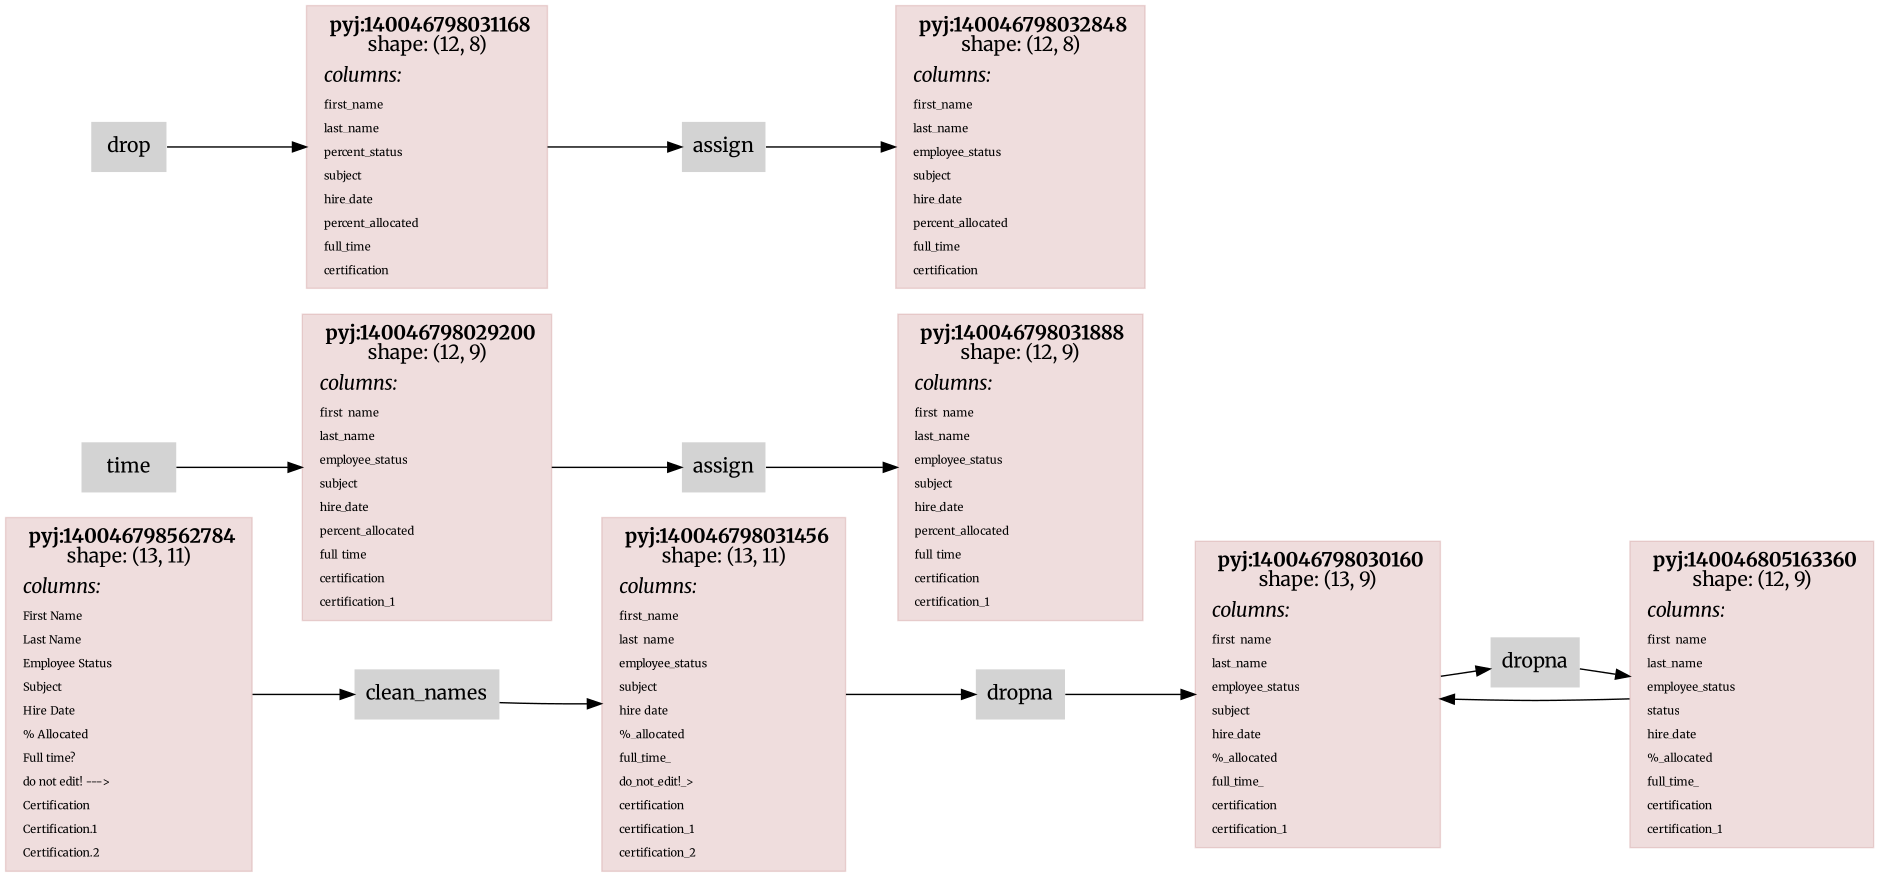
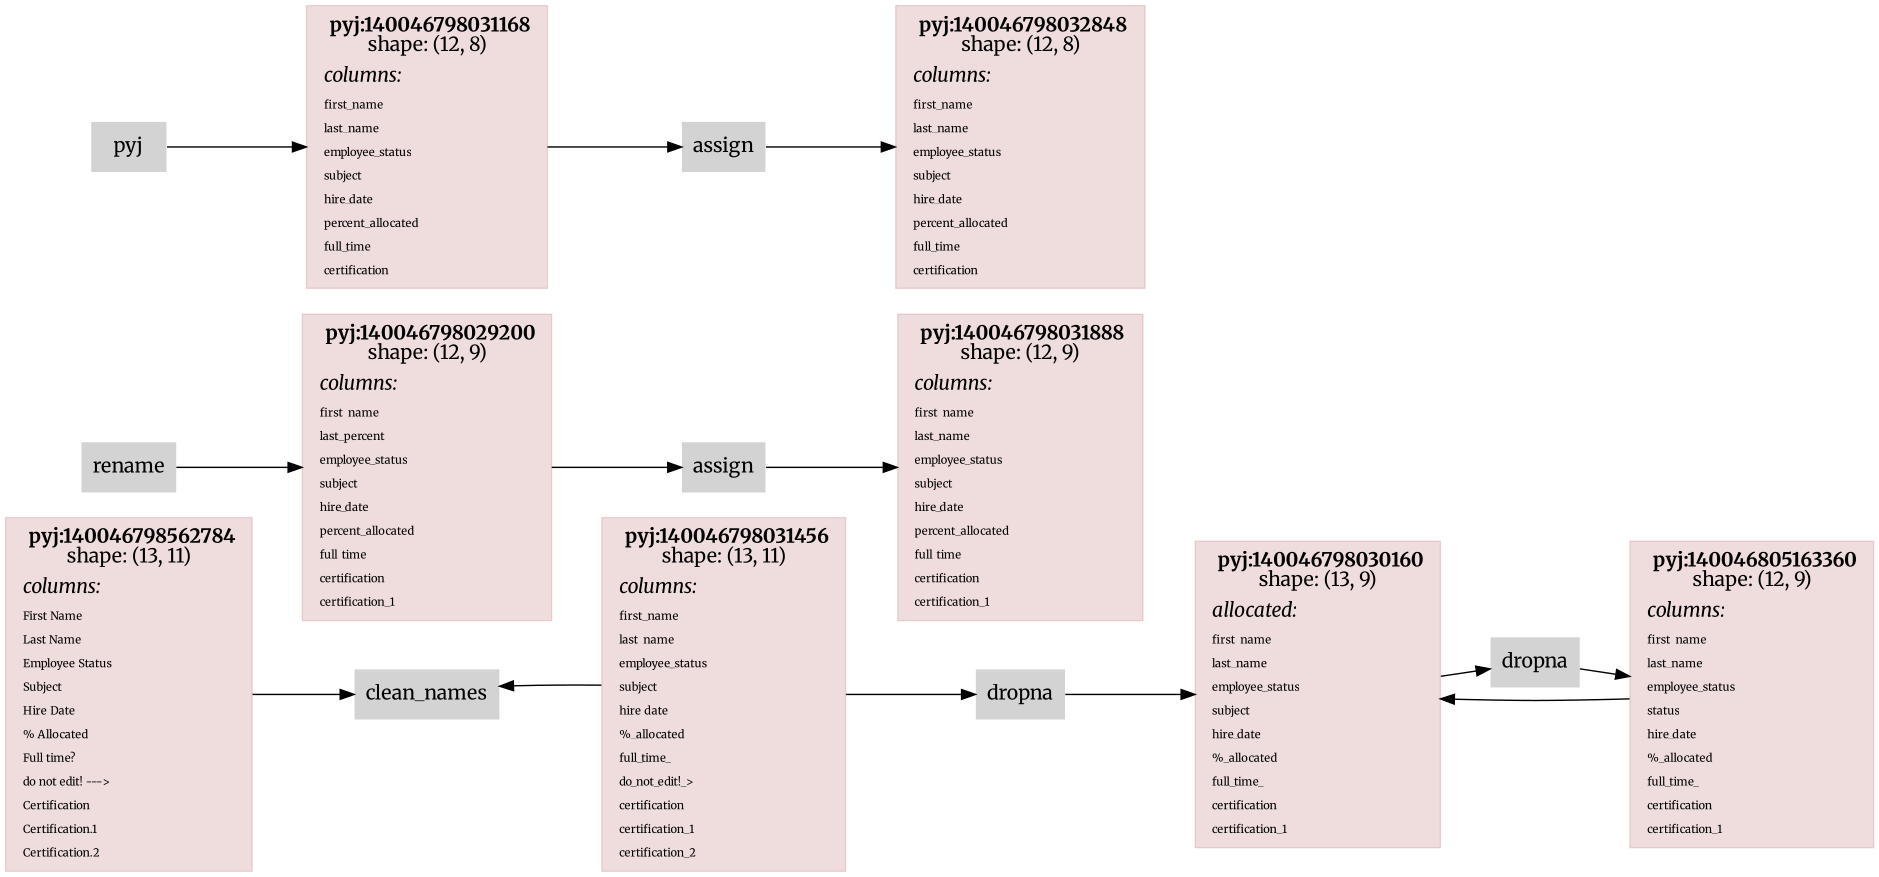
(129, 147) -> (129, 147)
(364, 153) -> (368, 153)
(348, 437) -> (352, 437)
(129, 467) -> (129, 467)
(1251, 611) -> (1254, 611)
(543, 704) -> (557, 685)
